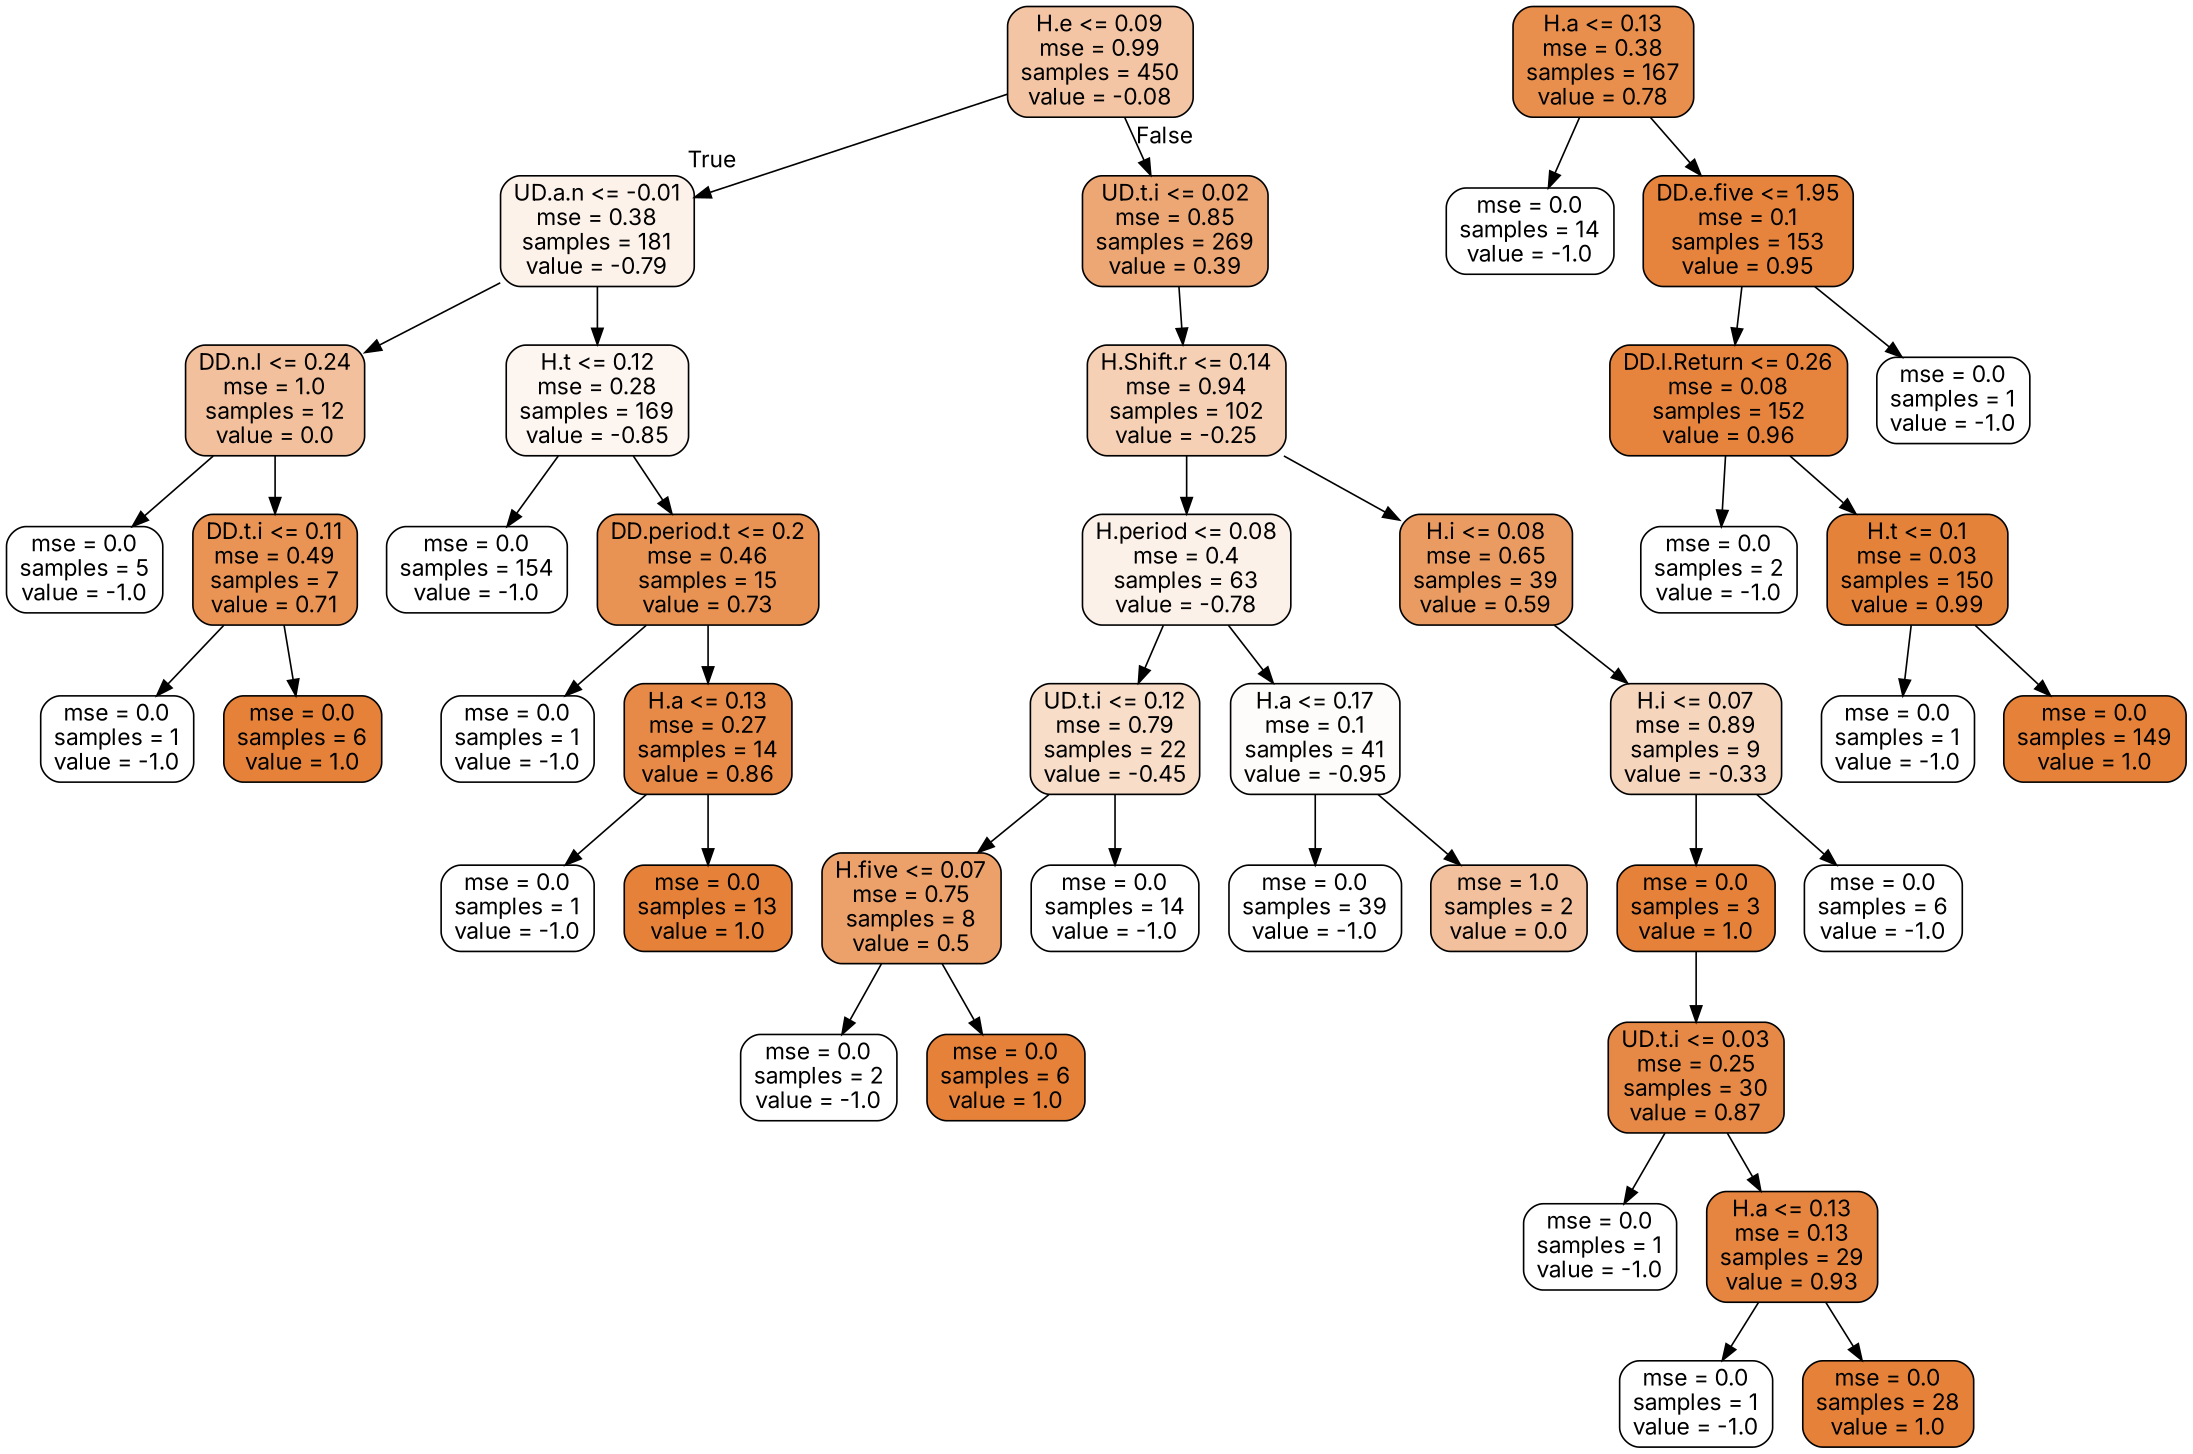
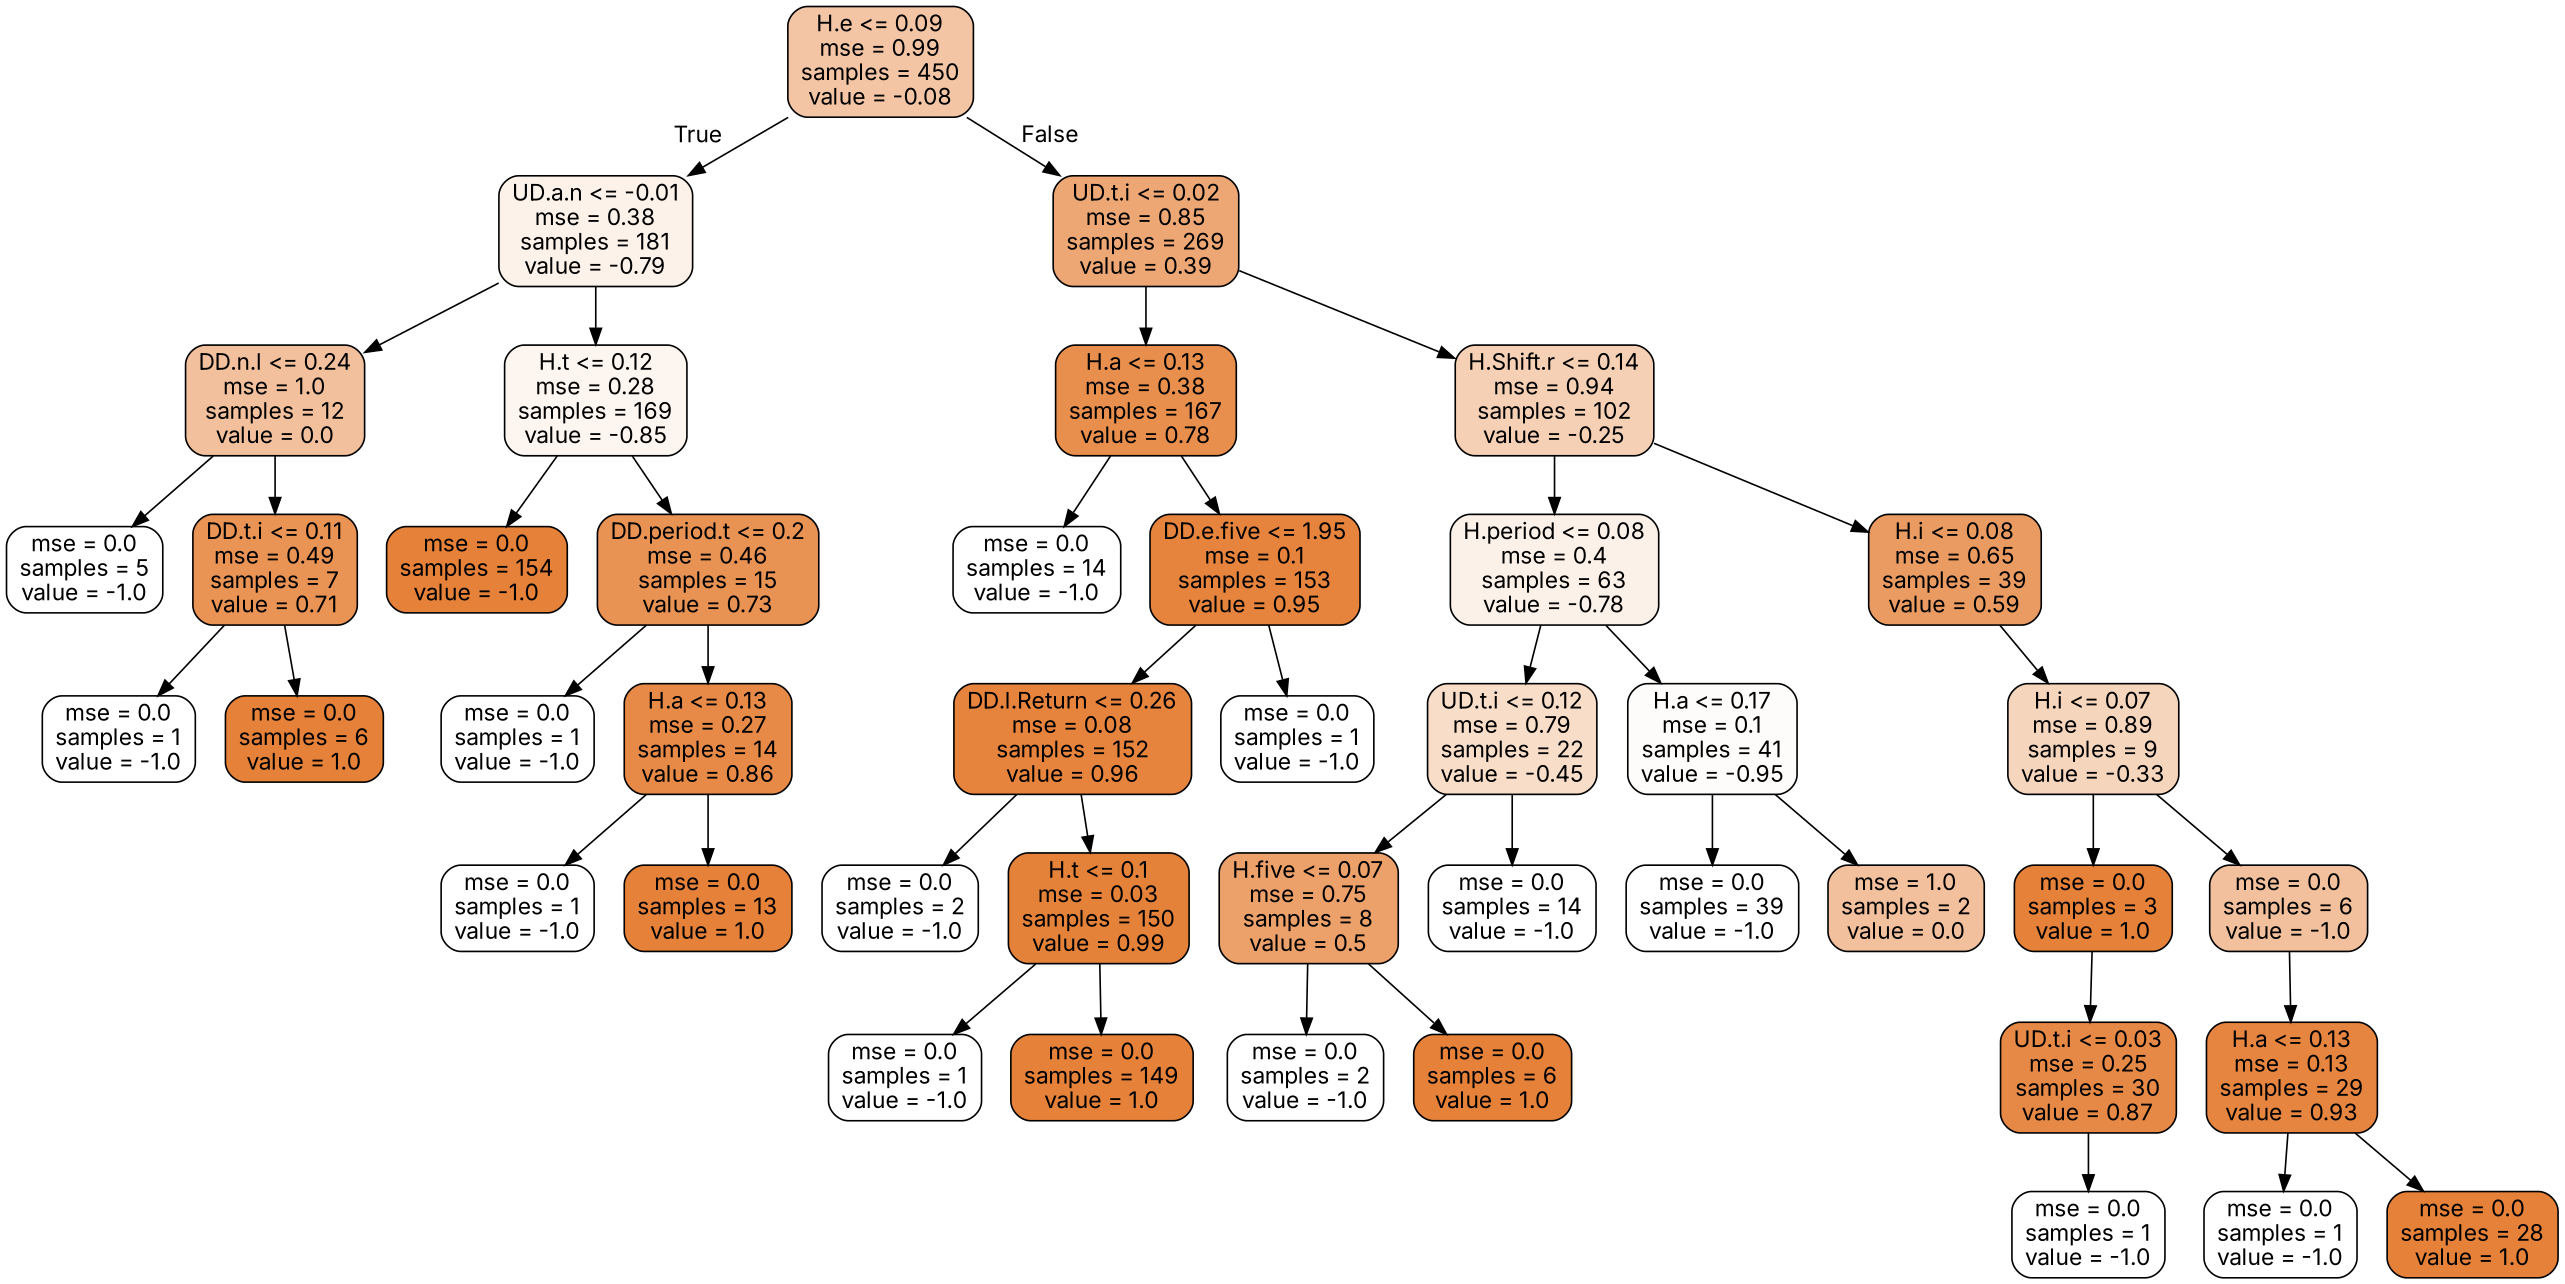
none -> (1146, 307)
(477, 570) -> (477, 570)
(1883, 908) -> (2289, 908)
(1740, 1155) -> (2290, 979)
